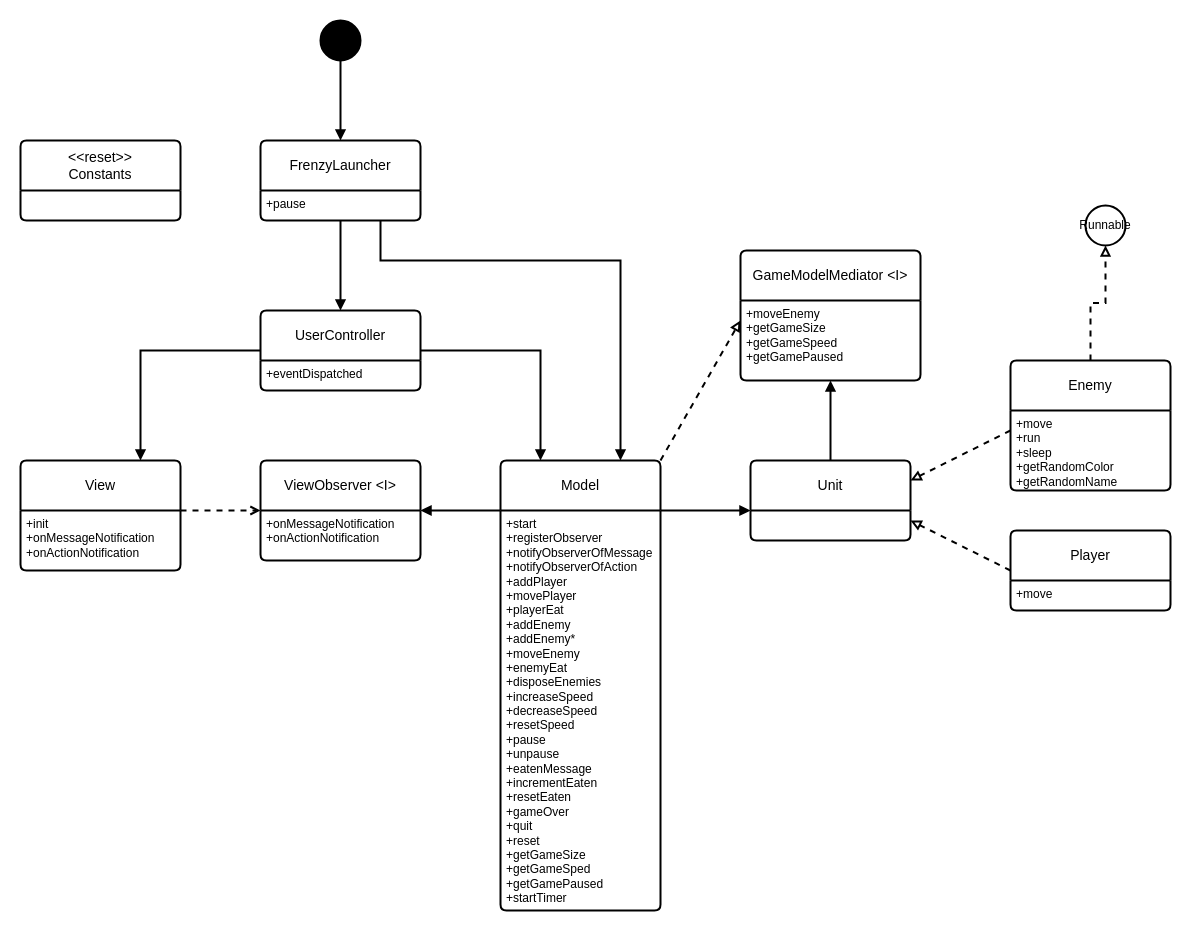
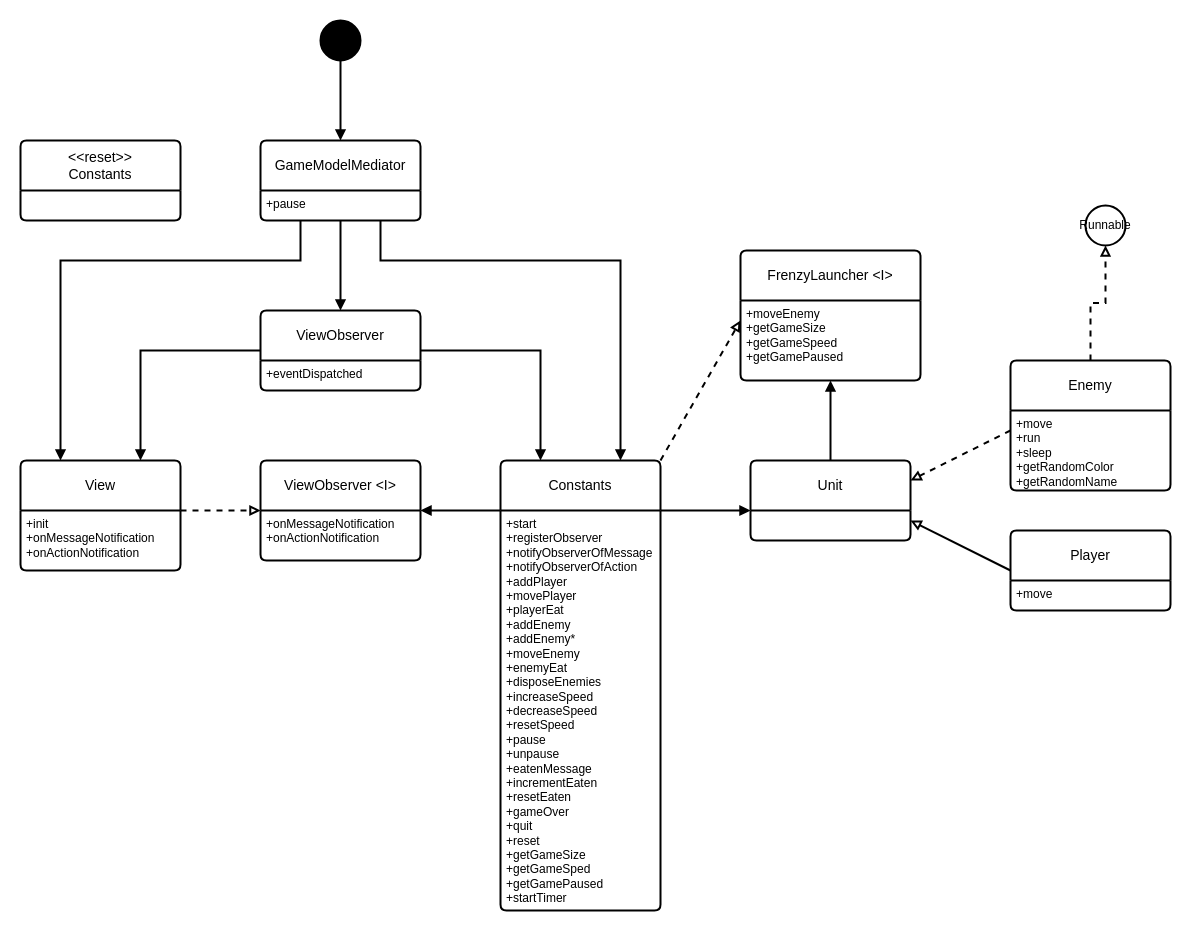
(341, 166) -> (341, 166)
none -> (106, 261)
(831, 276) -> (831, 276)
(341, 336) -> (341, 336)
(581, 486) -> (581, 486)
(251, 511) -> (248, 511)
(965, 548) -> (965, 548)
